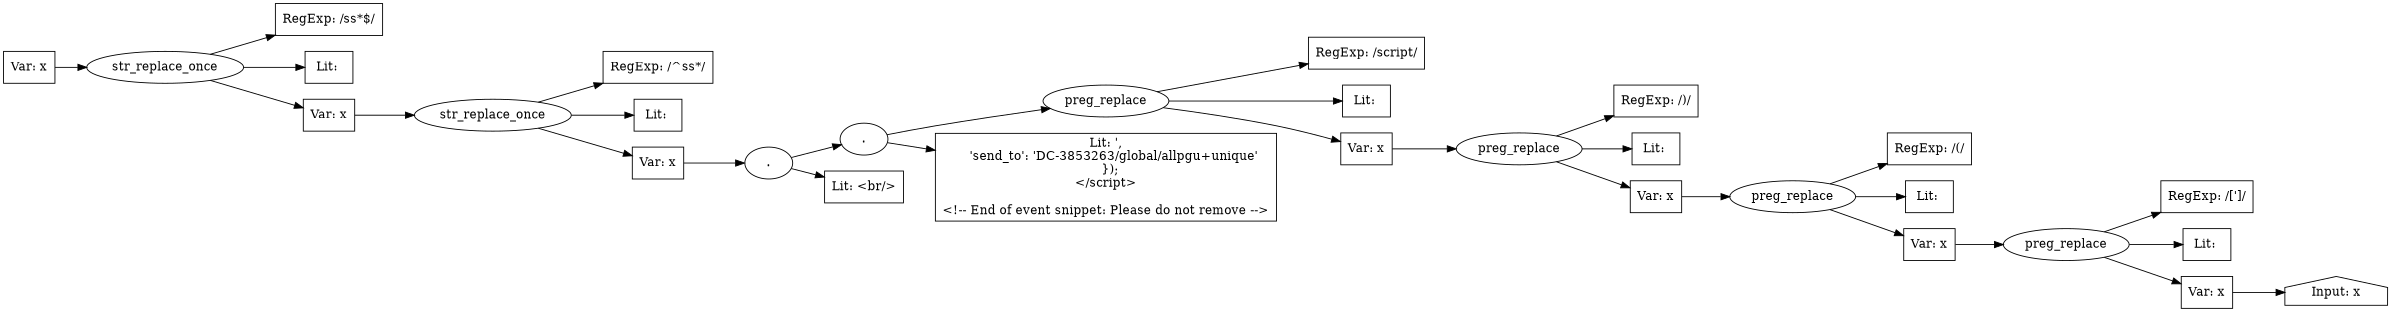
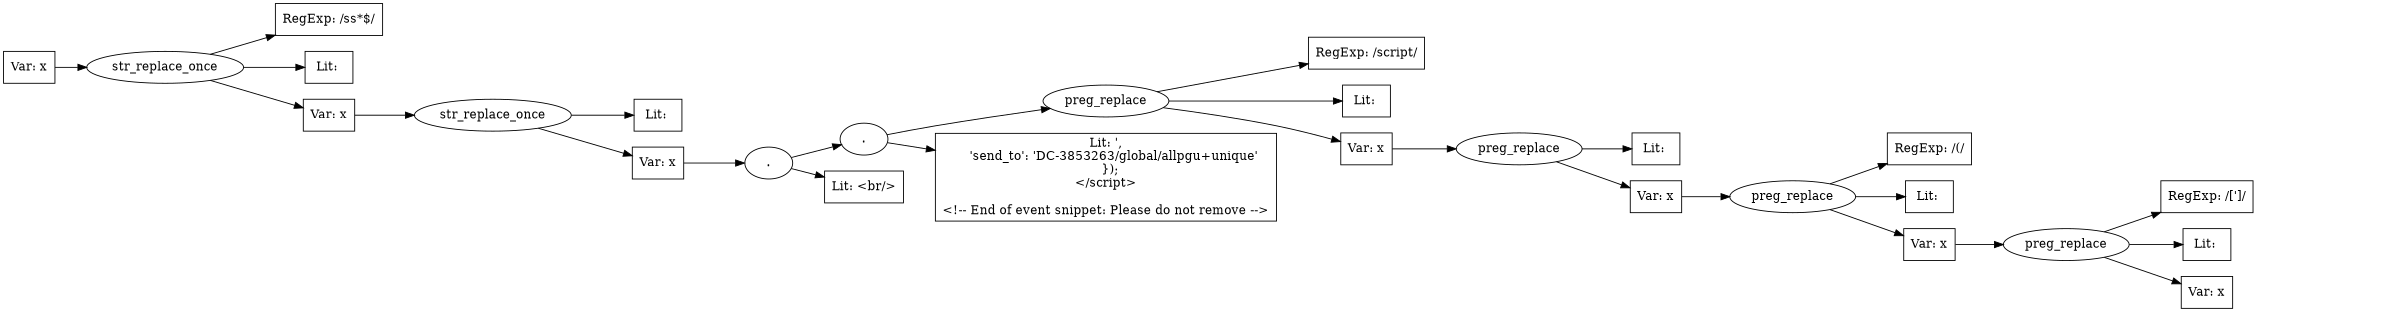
(658, 67) -> none
(1656, 101) -> none
(2336, 292) -> none
